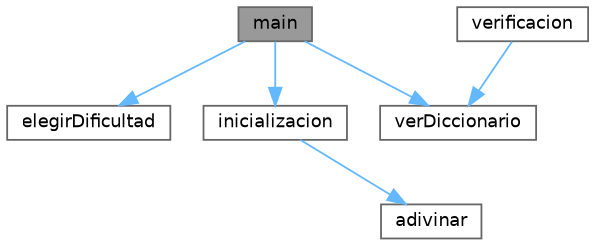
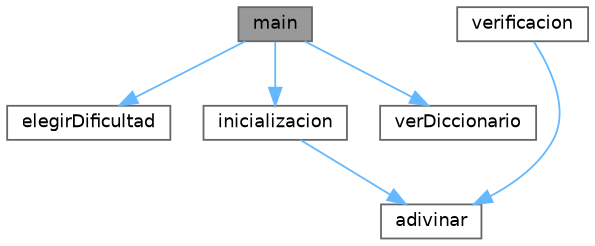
(495, 66) -> (557, 131)
